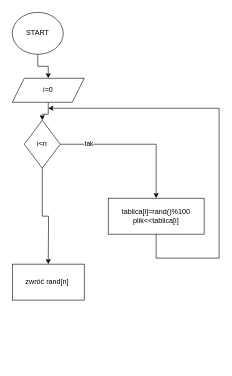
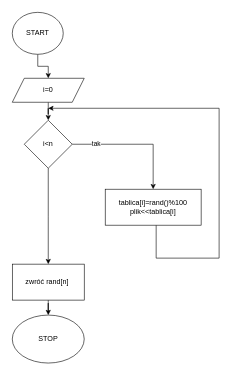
(42, 144) -> (48, 144)
(156, 216) -> (153, 207)
none -> (48, 309)
none -> (48, 339)
